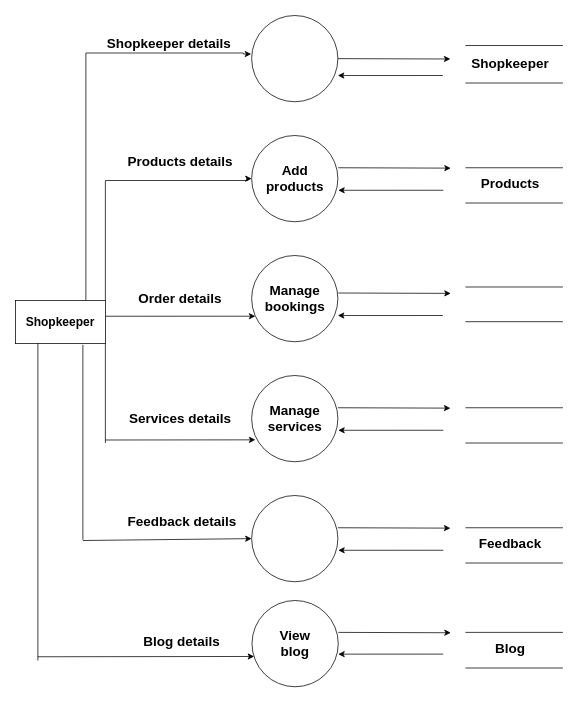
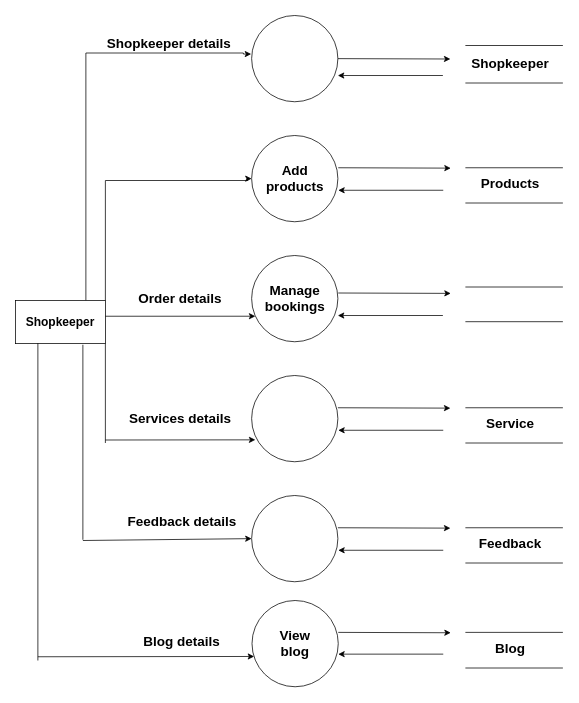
(180, 162) -> none
(295, 419) -> none
none -> (510, 424)
